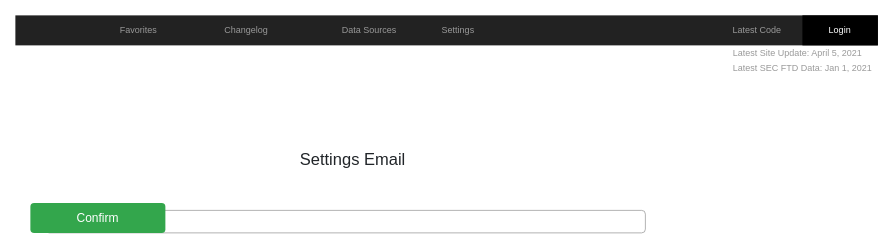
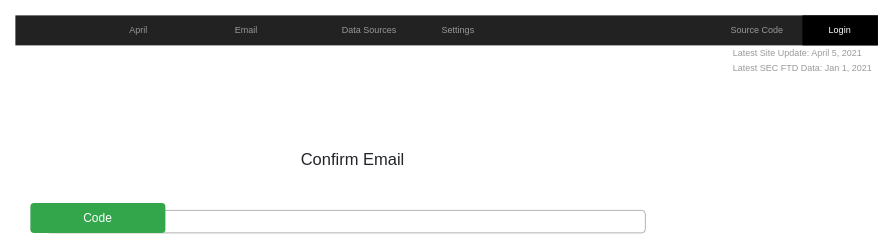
(139, 30) -> (139, 30)
(246, 30) -> (246, 30)
(757, 30) -> (757, 30)
(353, 160) -> (353, 160)
(98, 218) -> (98, 218)
